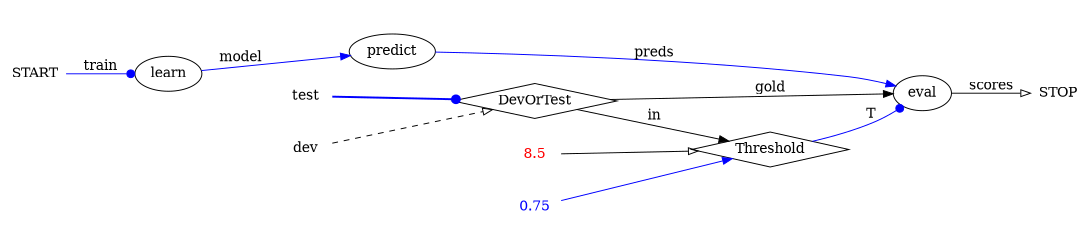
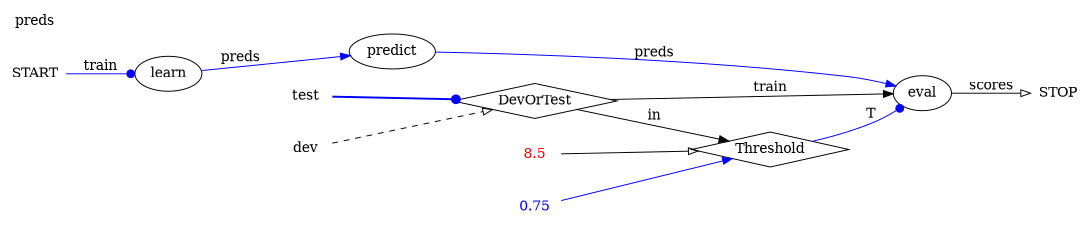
none -> (35, 21)
(241, 58) -> (241, 58)
(770, 88) -> (770, 88)
